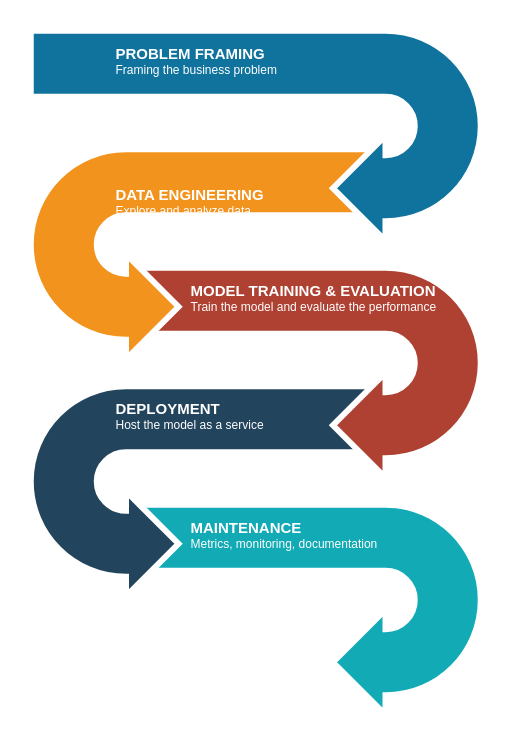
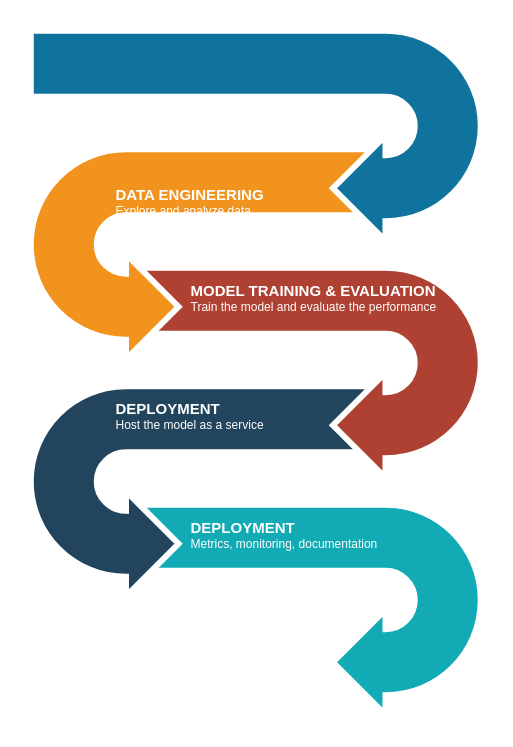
(233, 61) -> none
(280, 535) -> (280, 535)
